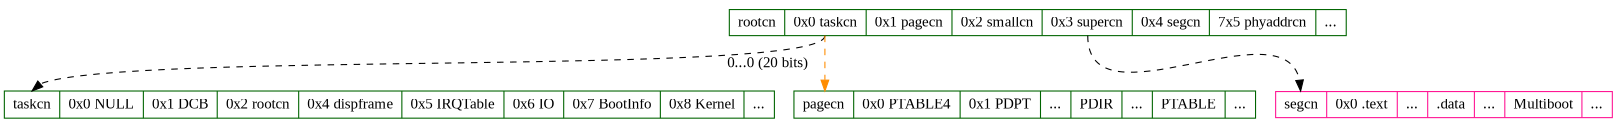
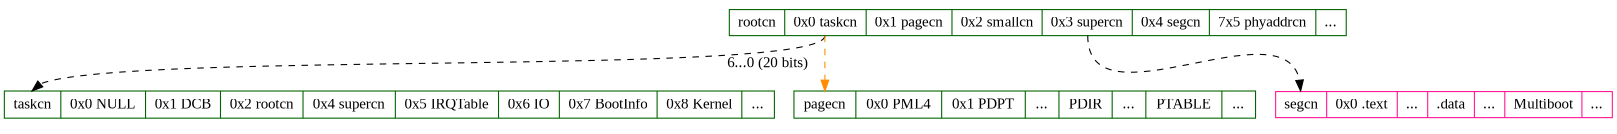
(768, 63) -> (768, 63)
(350, 104) -> (349, 104)
(907, 104) -> (899, 104)
